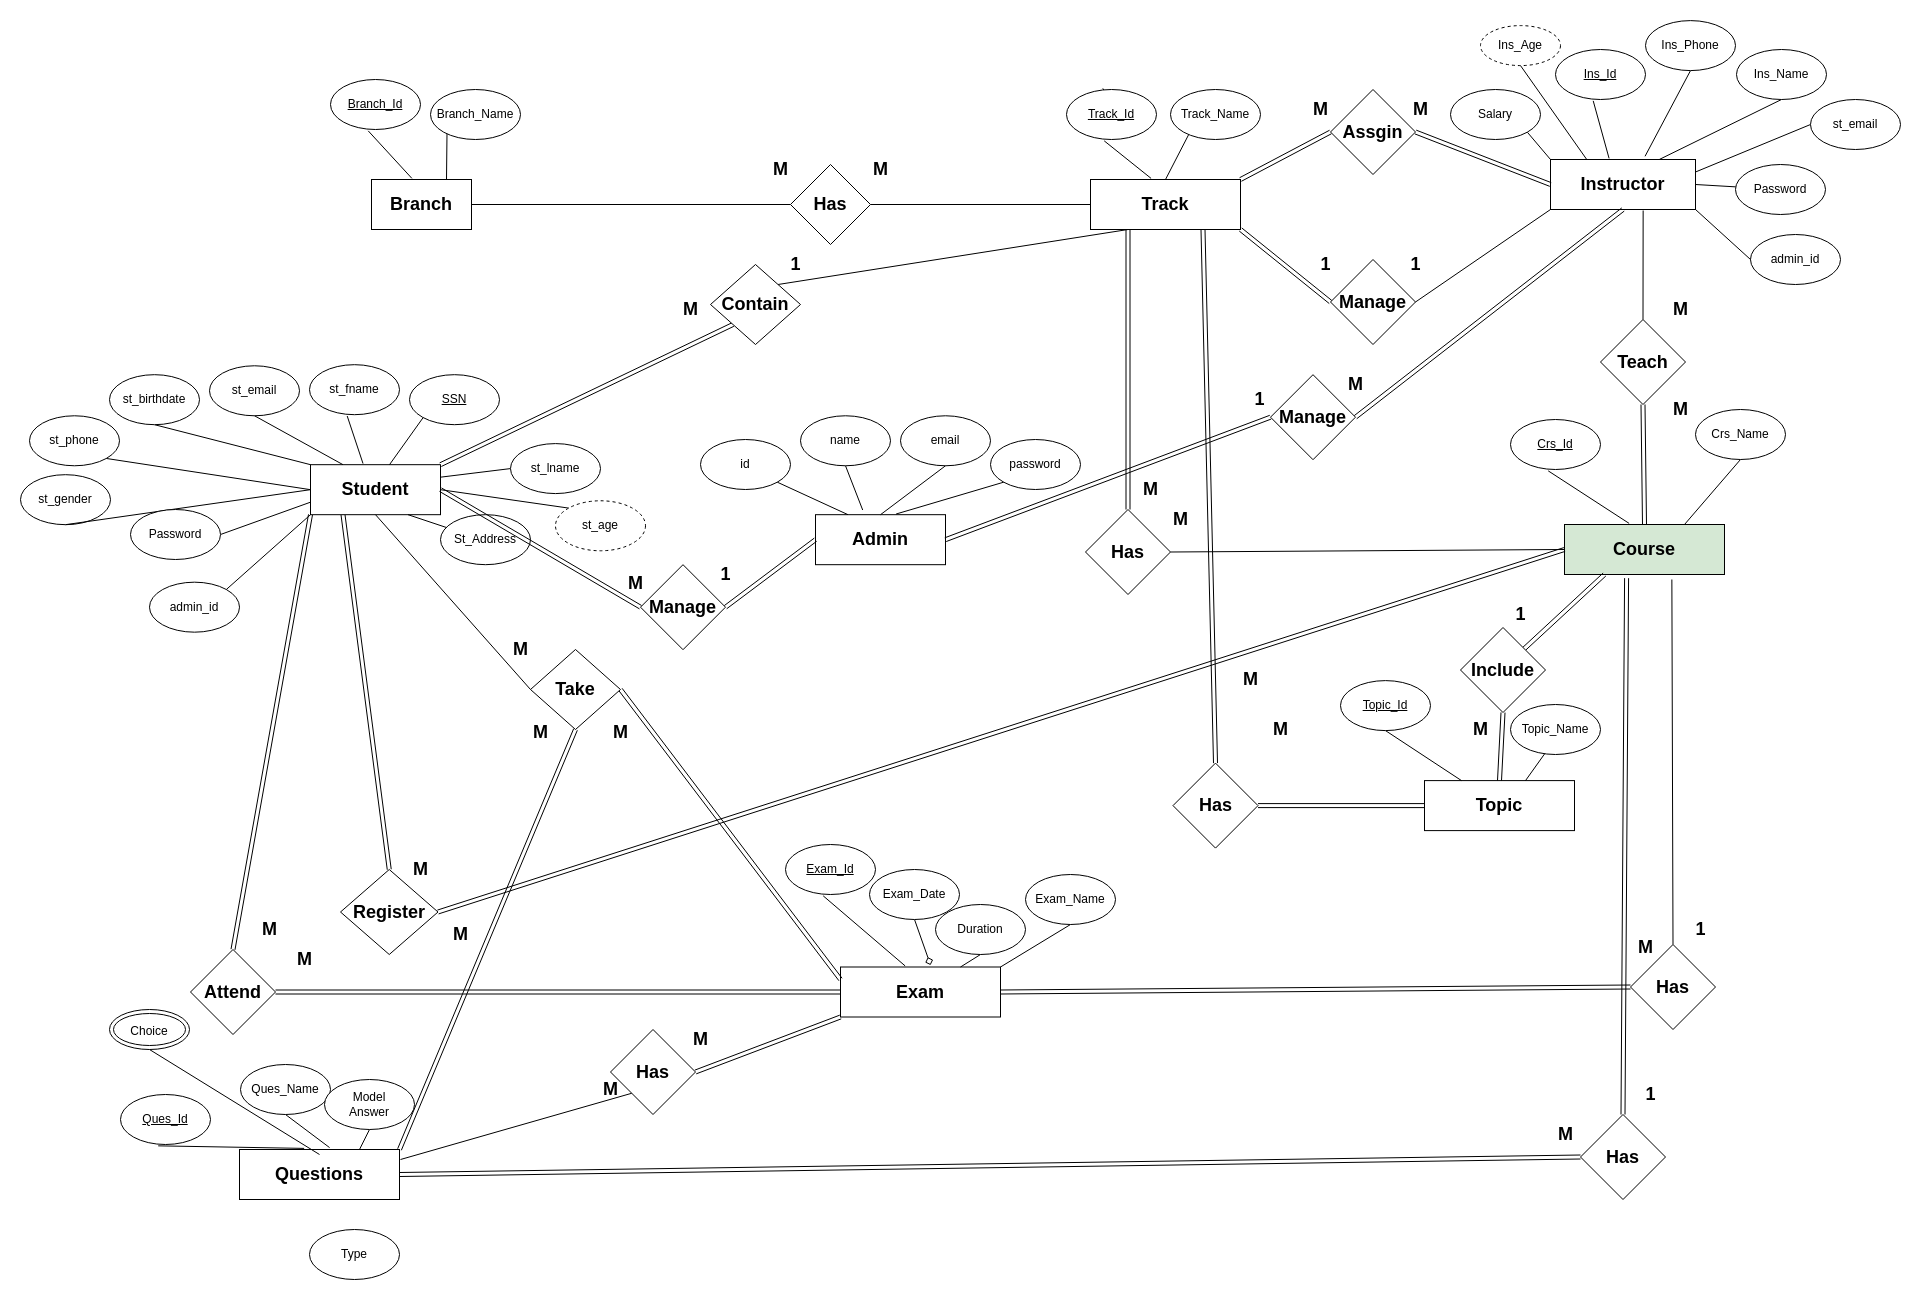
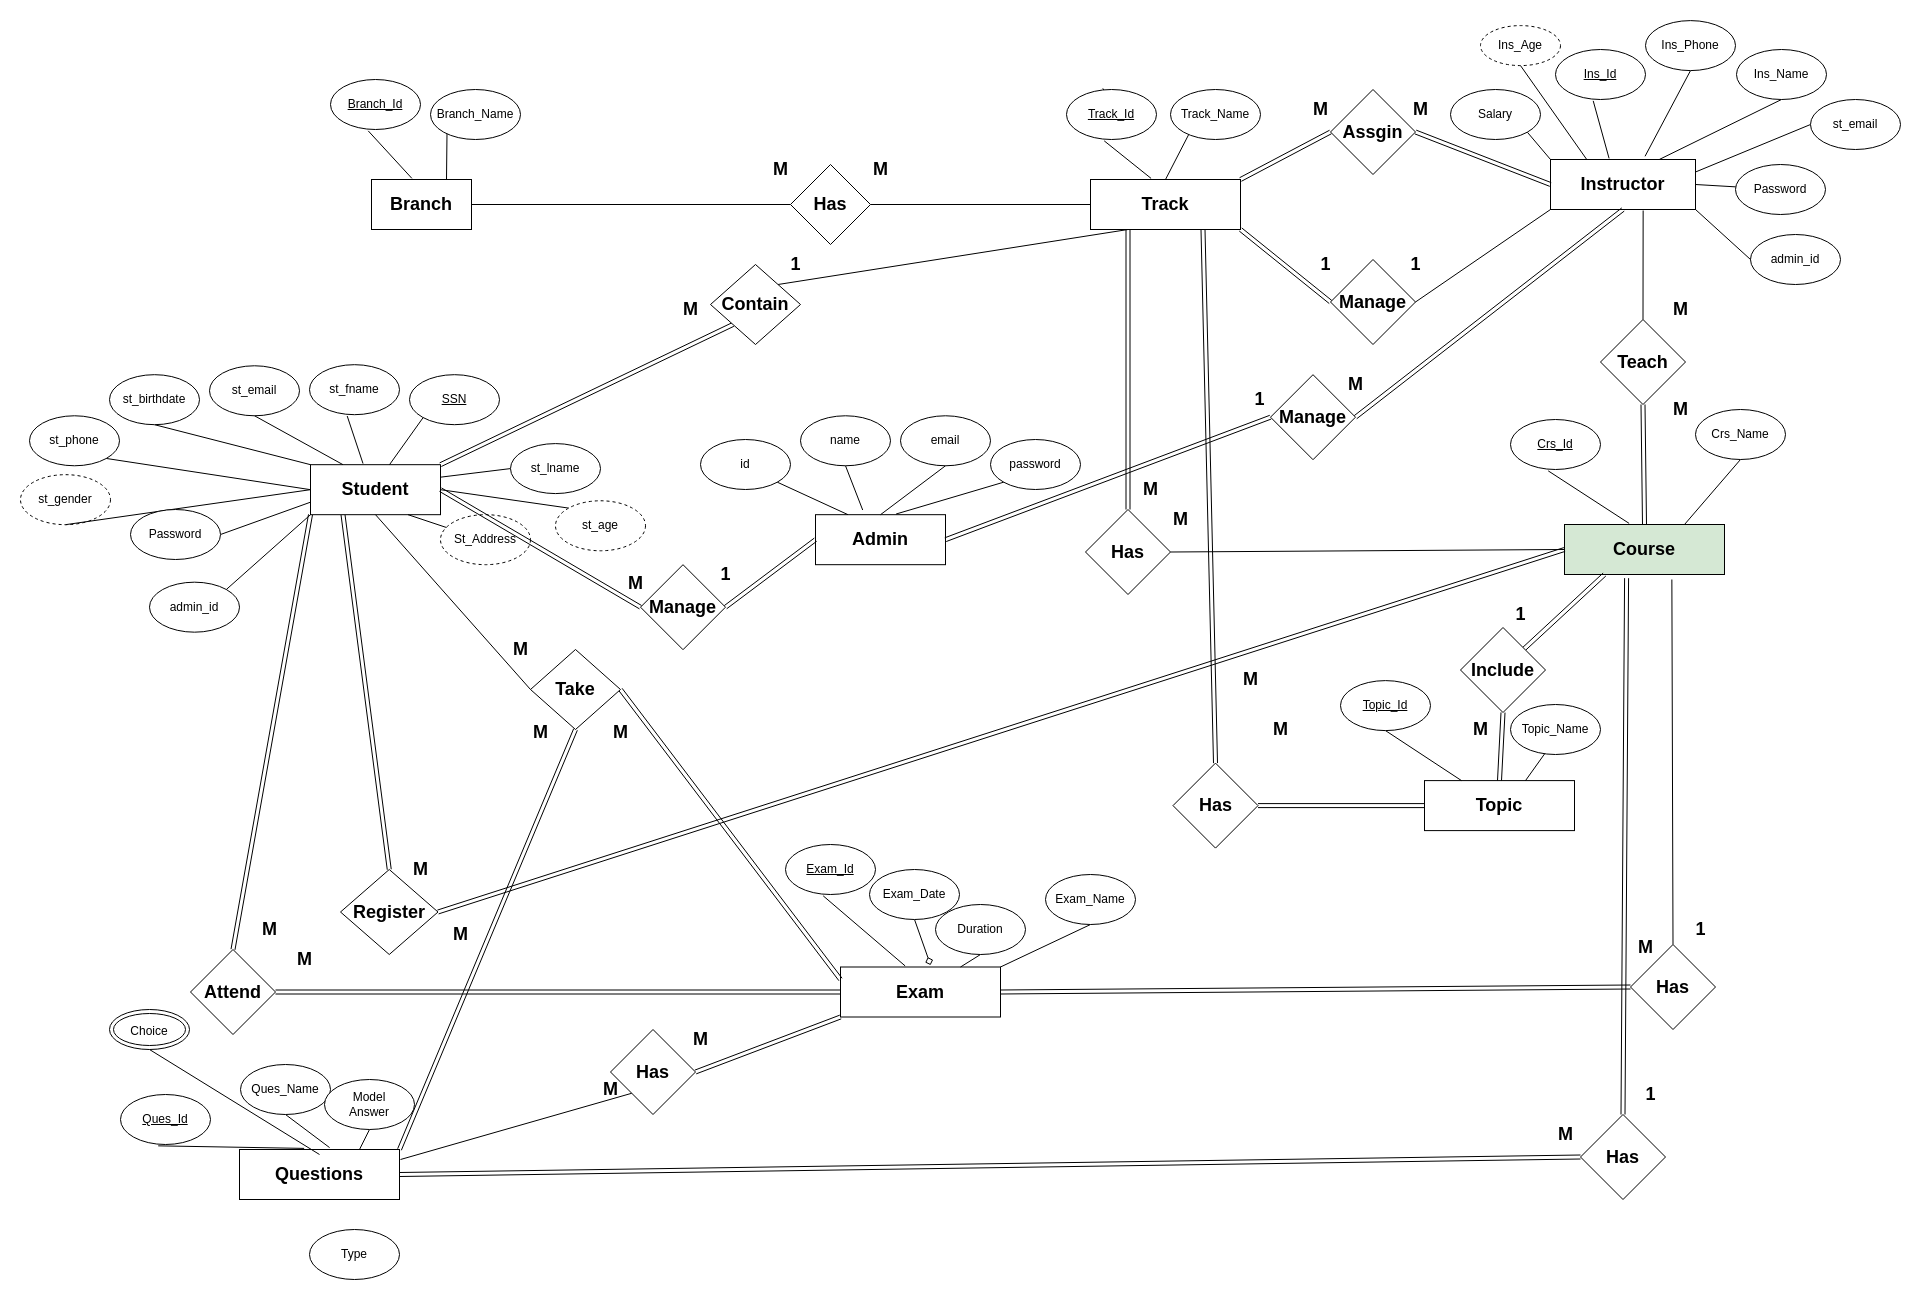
(66, 500) -> (66, 500)
(486, 540) -> (486, 540)
(1071, 900) -> (1091, 900)
